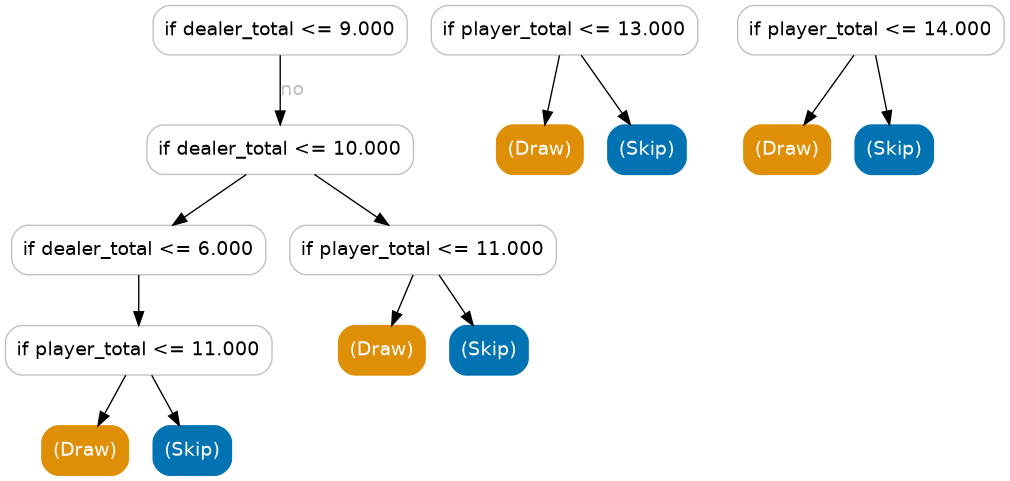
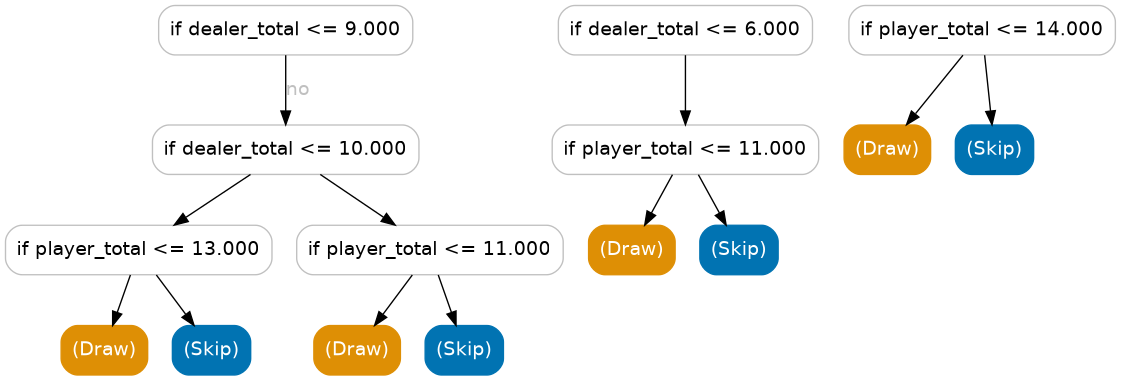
(215, 196) -> (218, 196)
